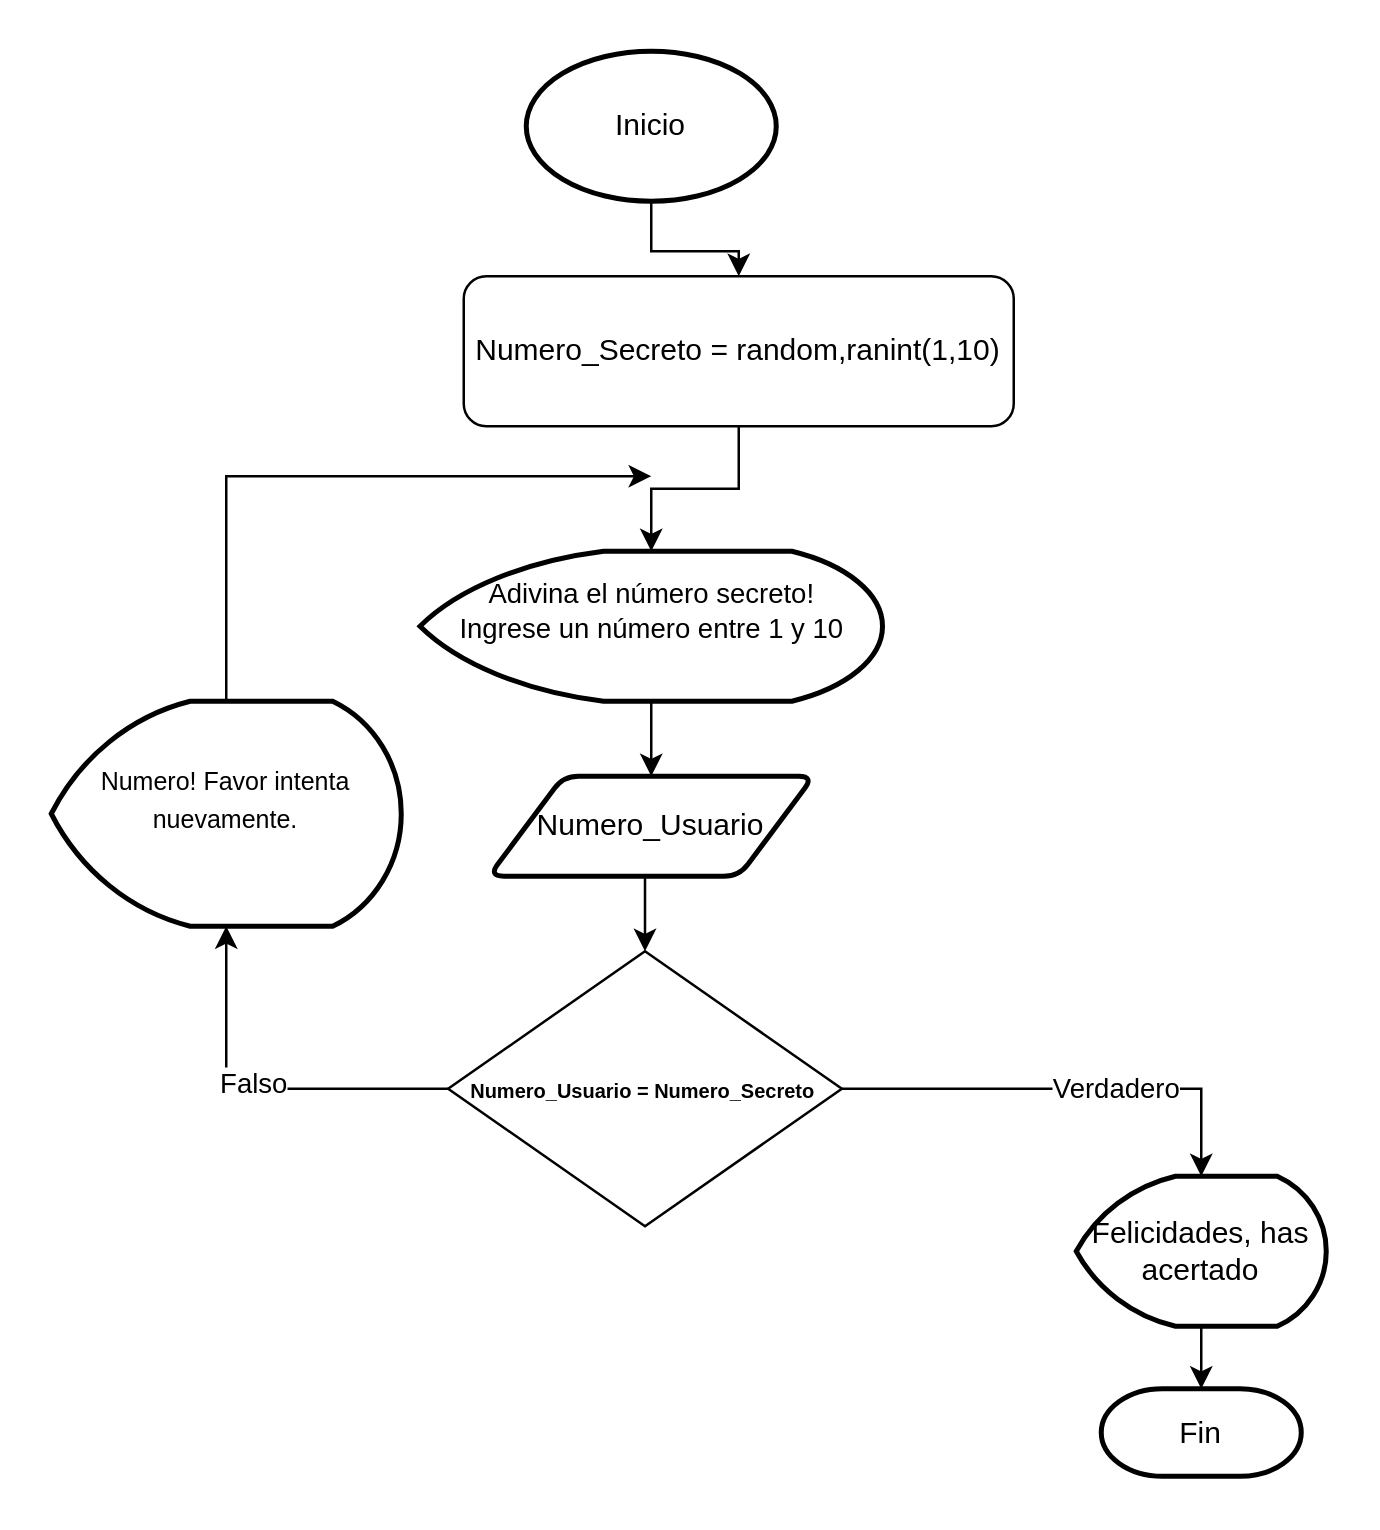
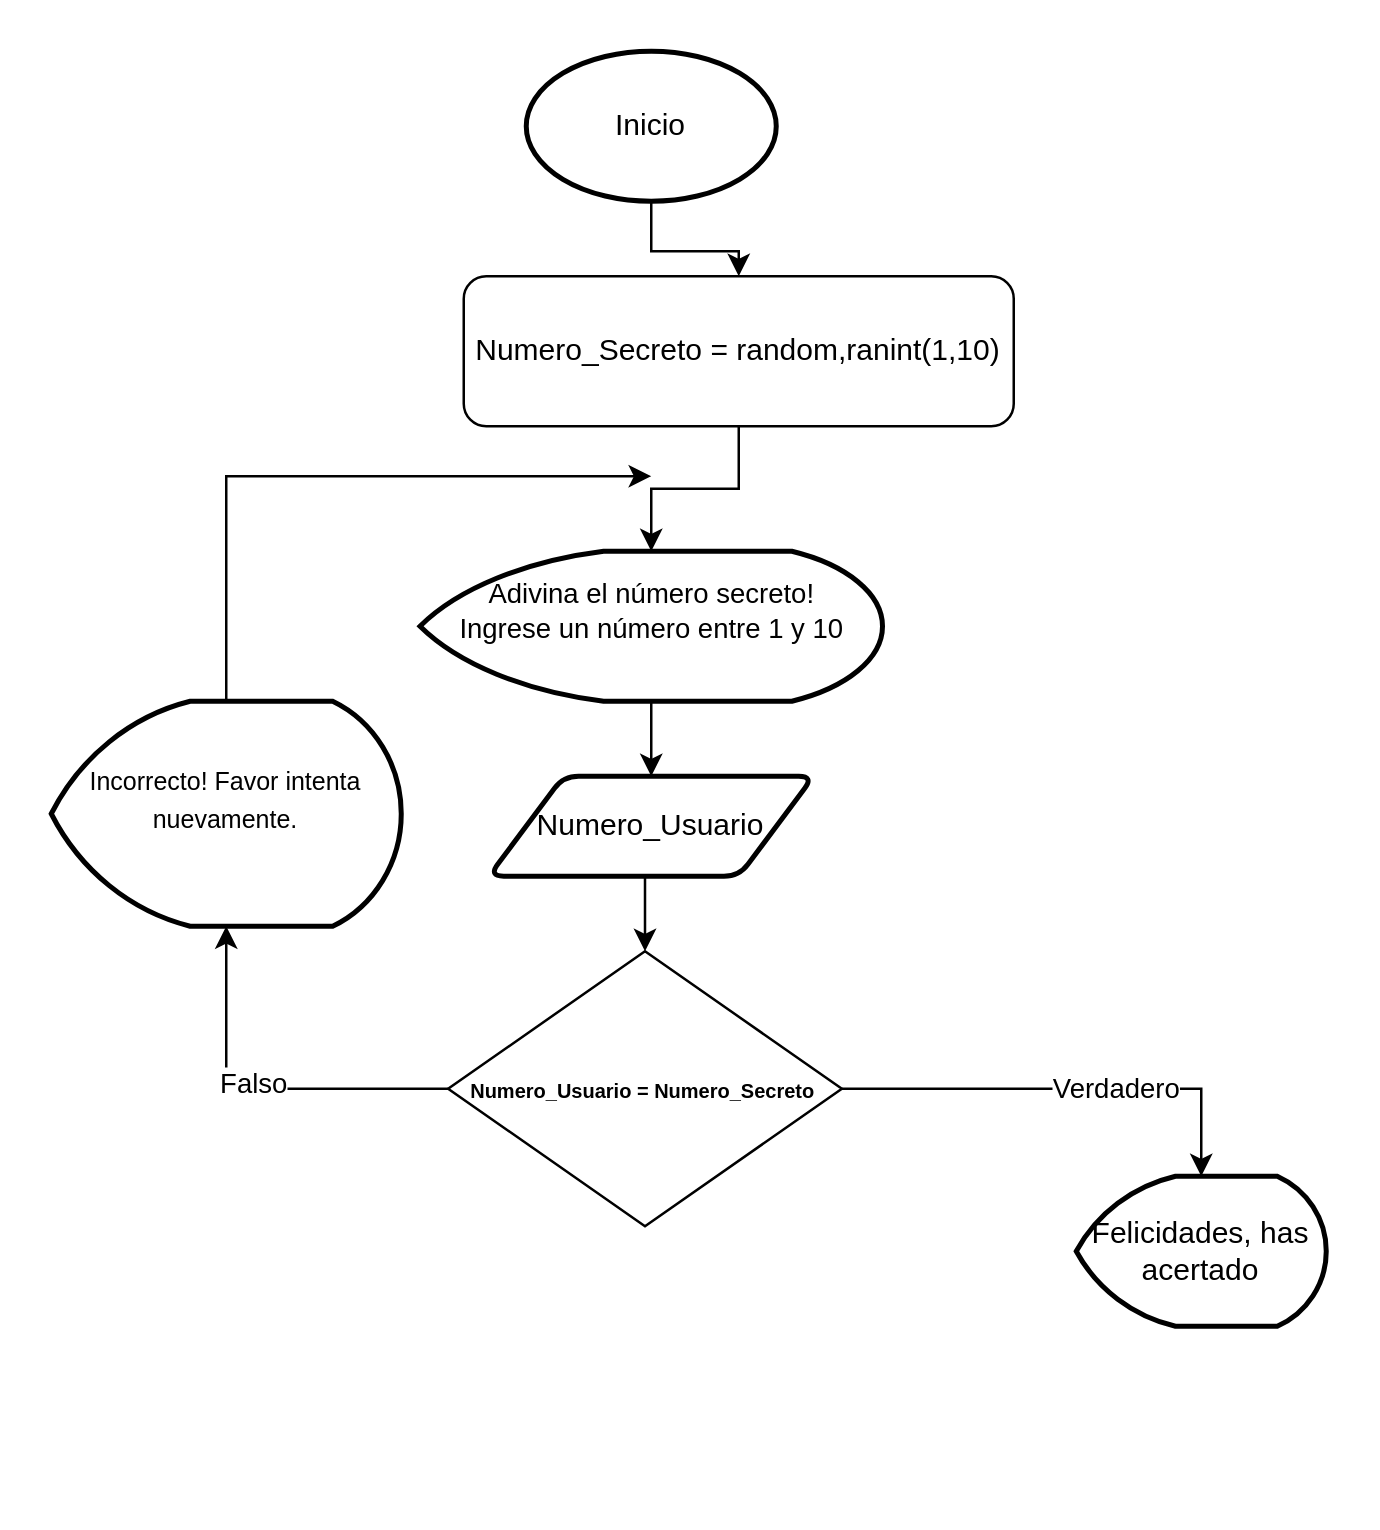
(226, 814) -> (226, 814)
(1201, 1350) -> none
(1201, 1433) -> none
